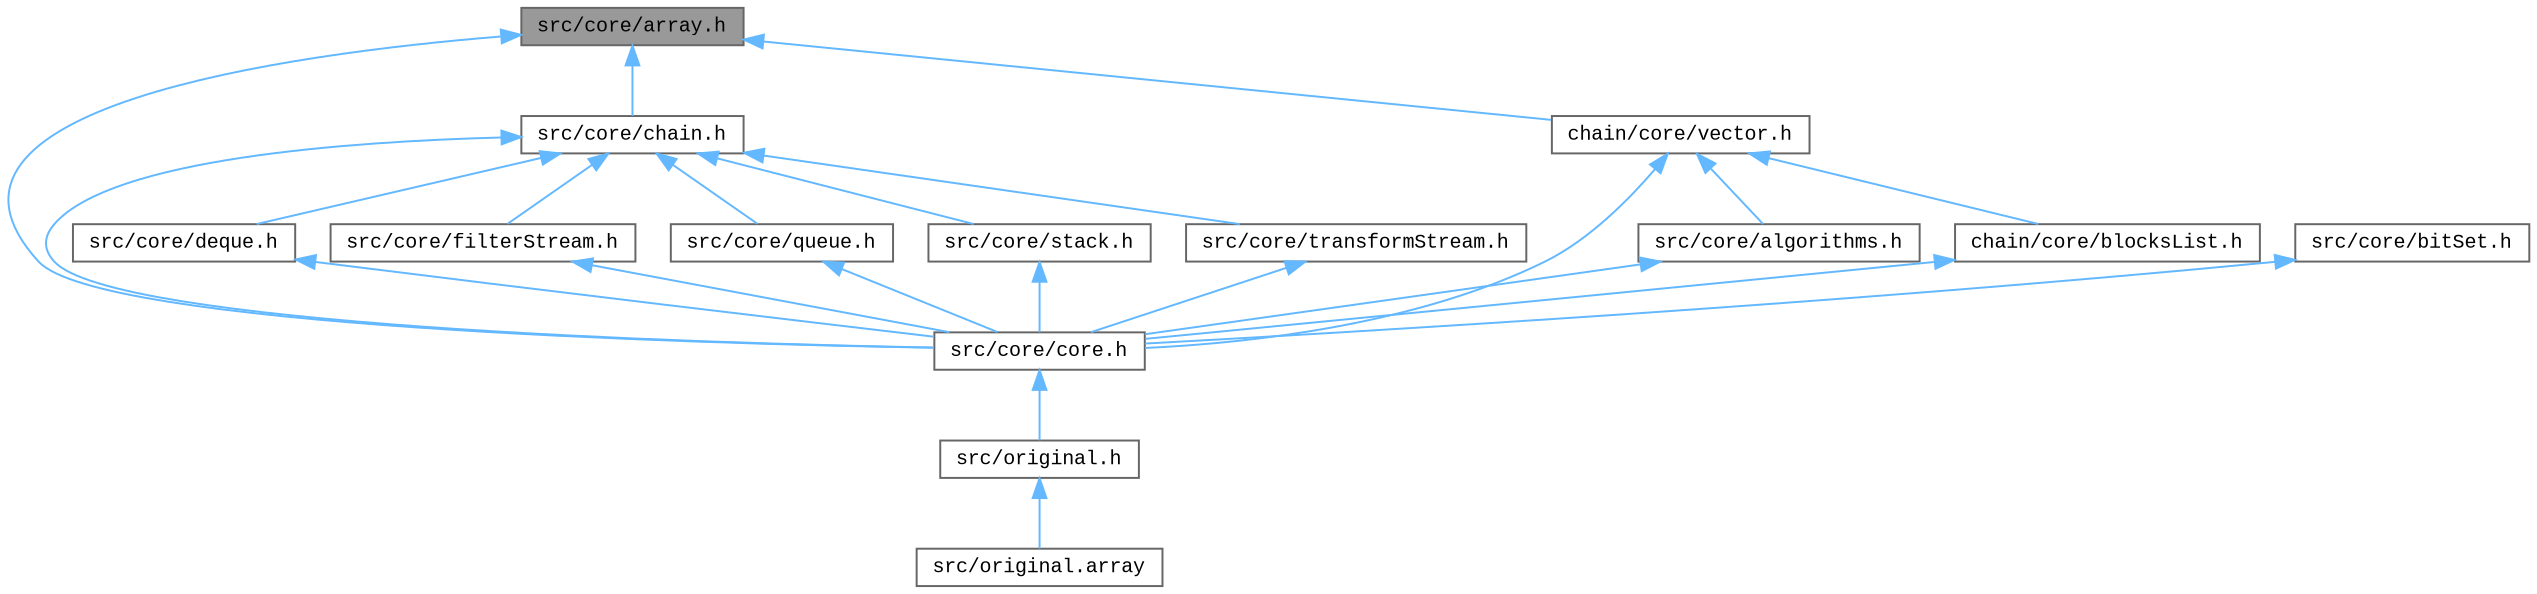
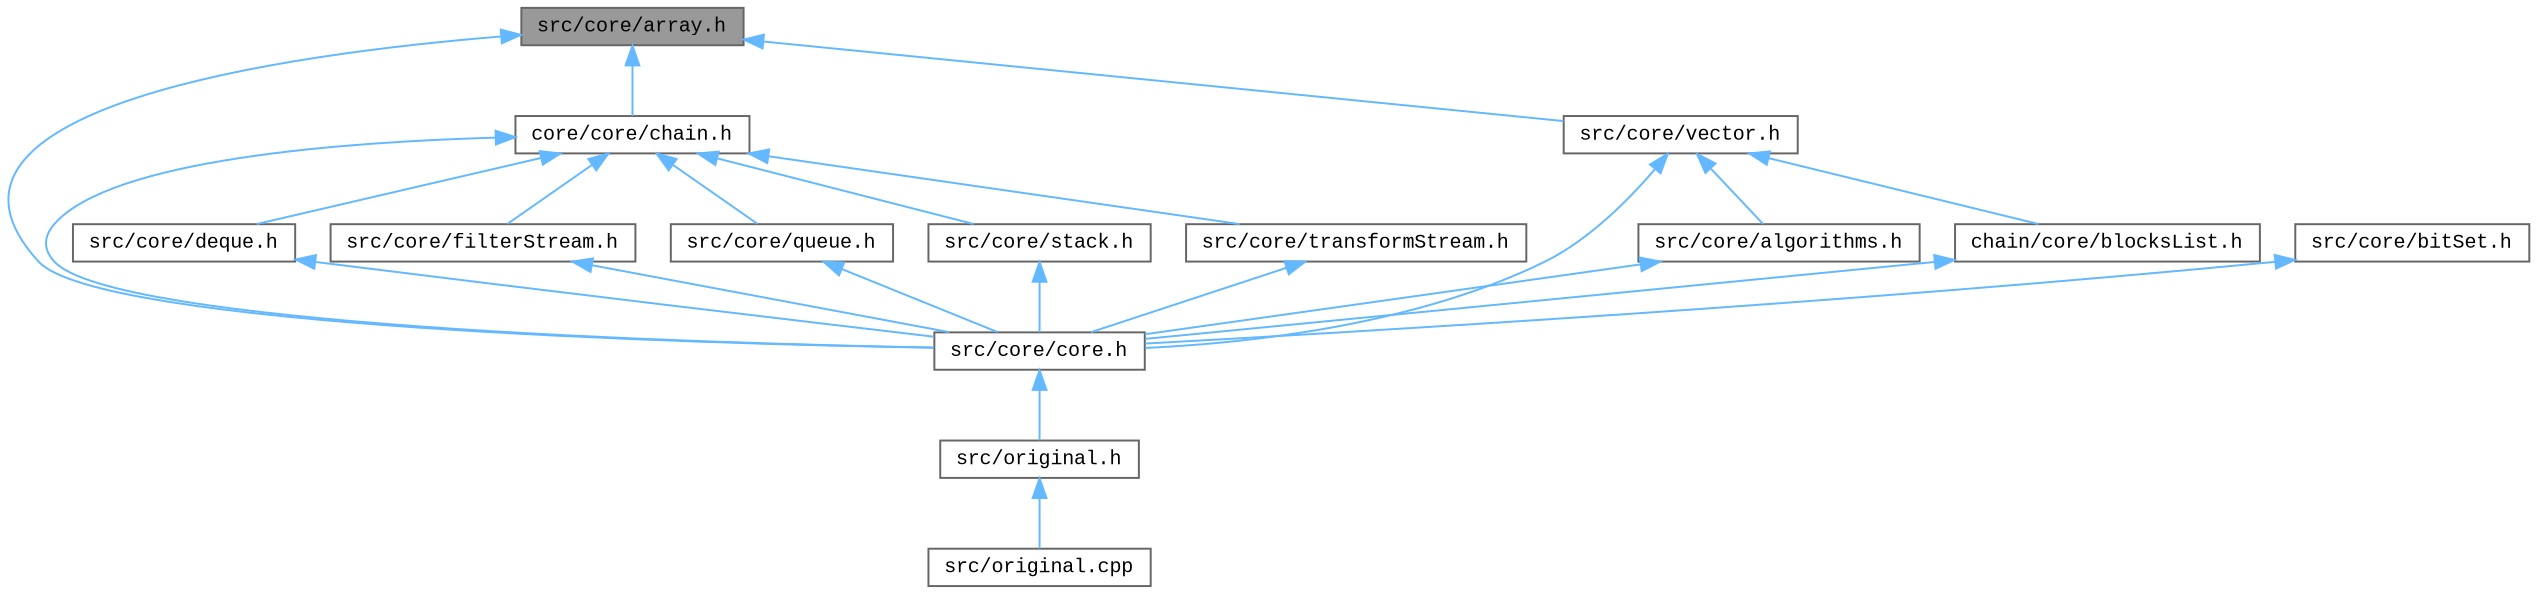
(632, 135) -> (632, 135)
(1681, 135) -> (1681, 135)
(1040, 567) -> (1040, 567)
